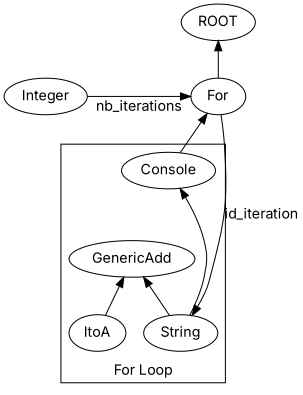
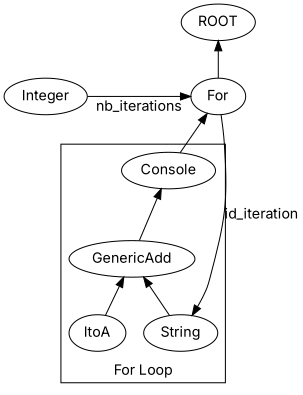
(207, 256) -> (148, 219)
